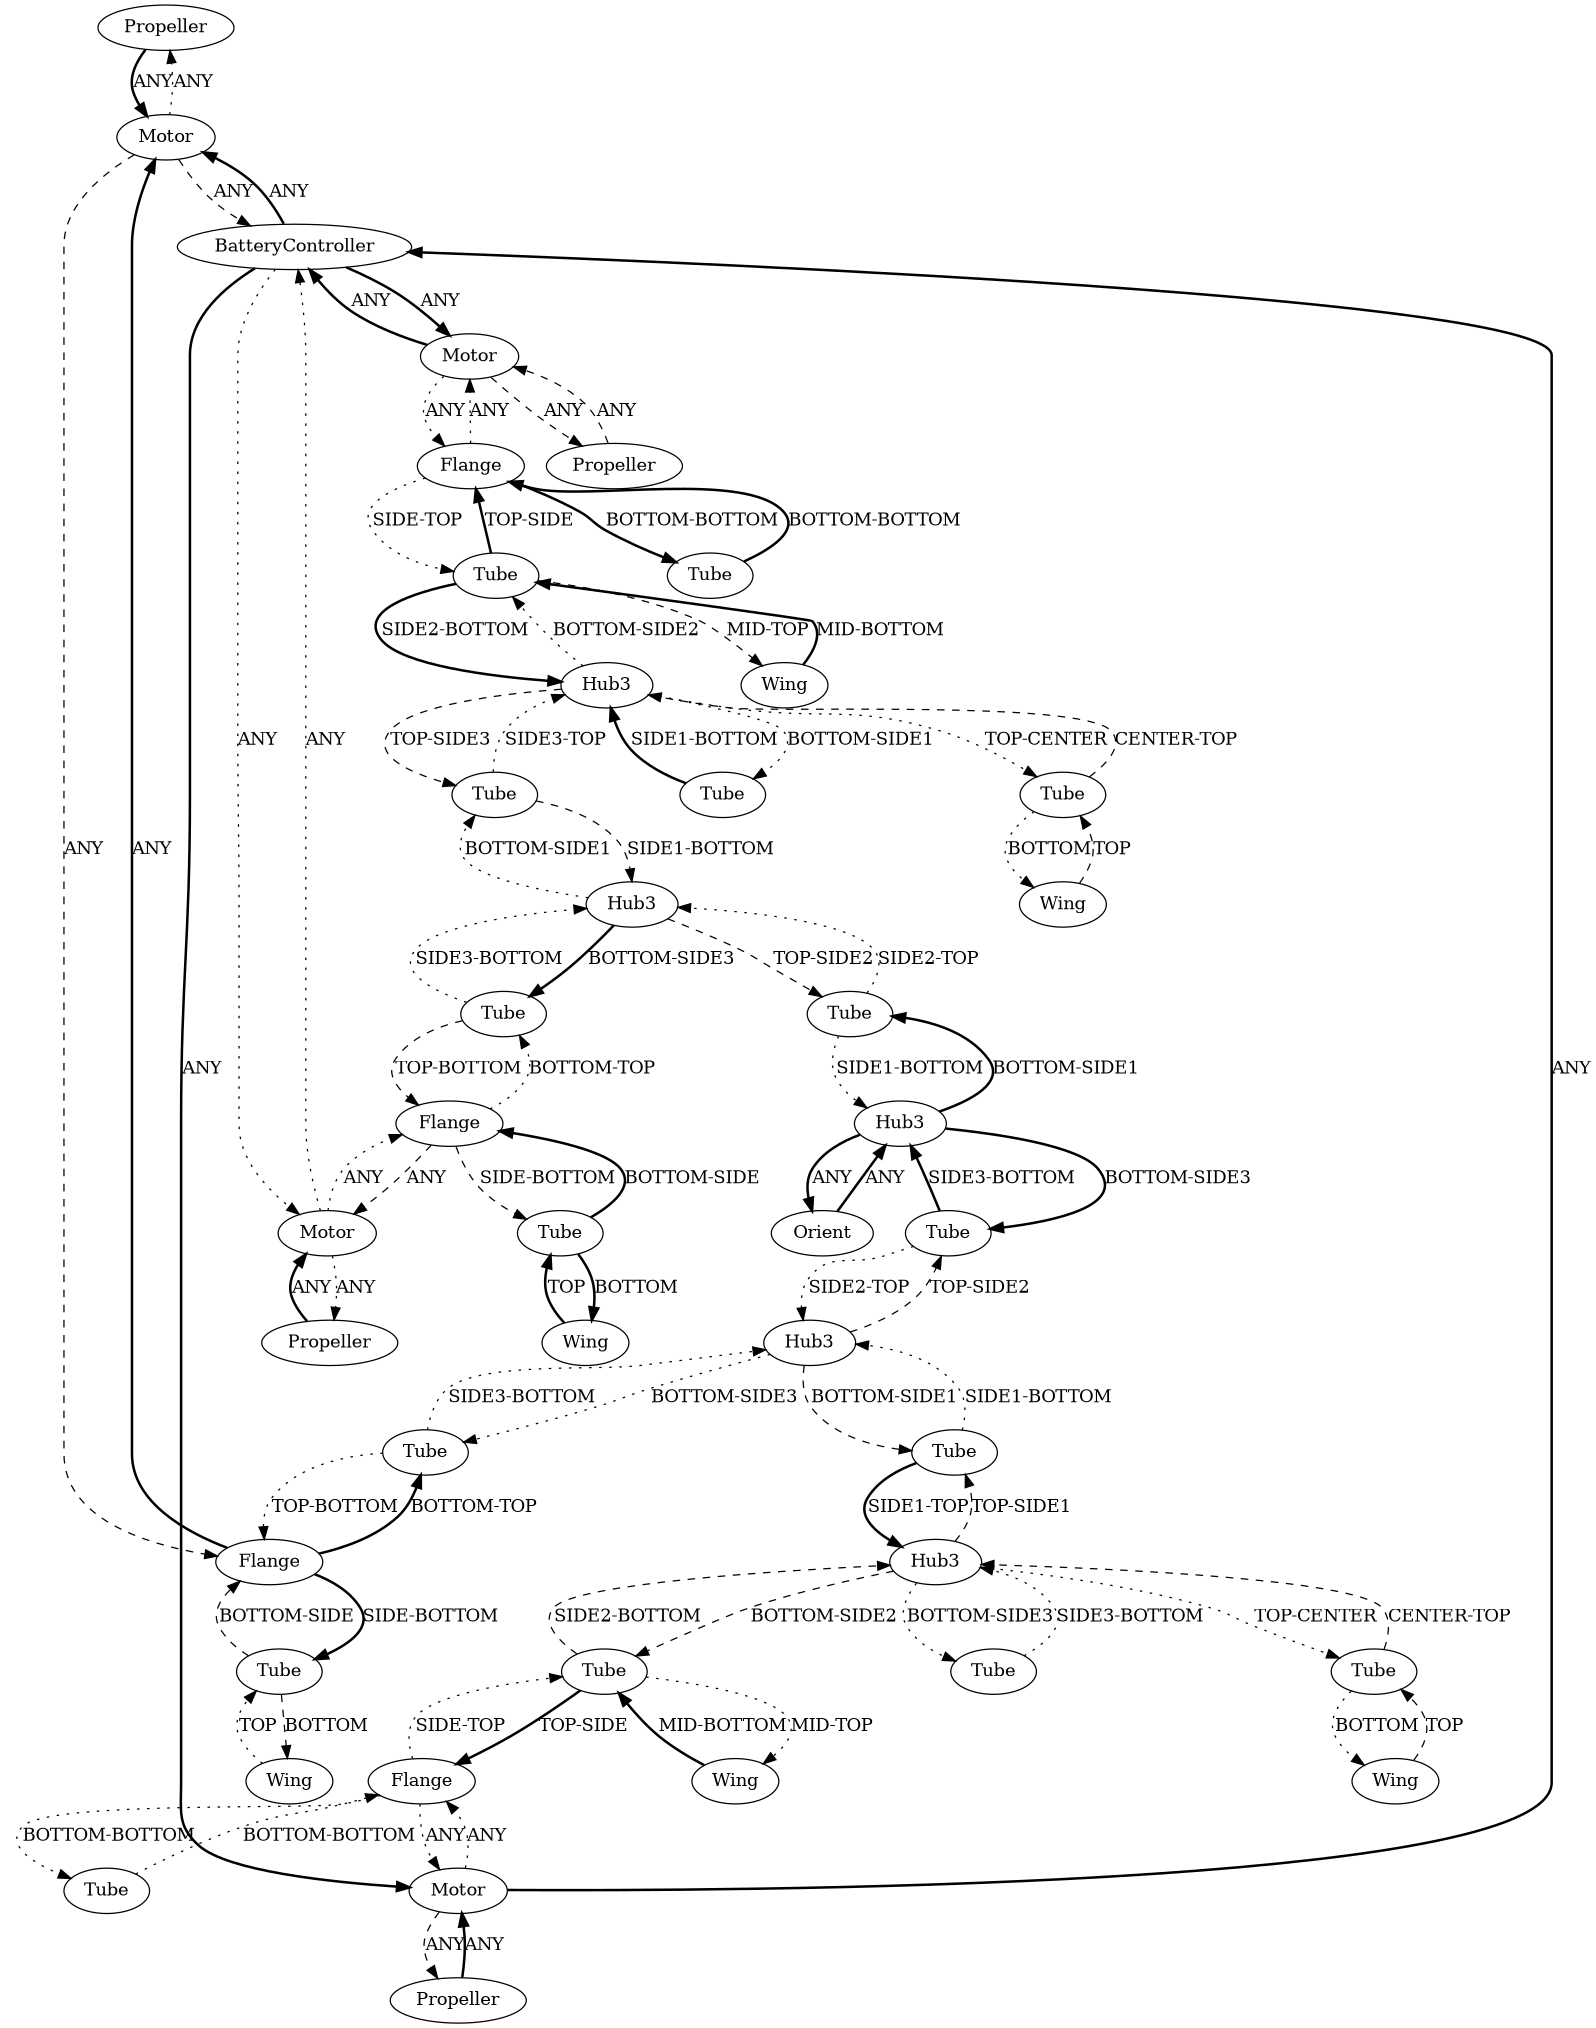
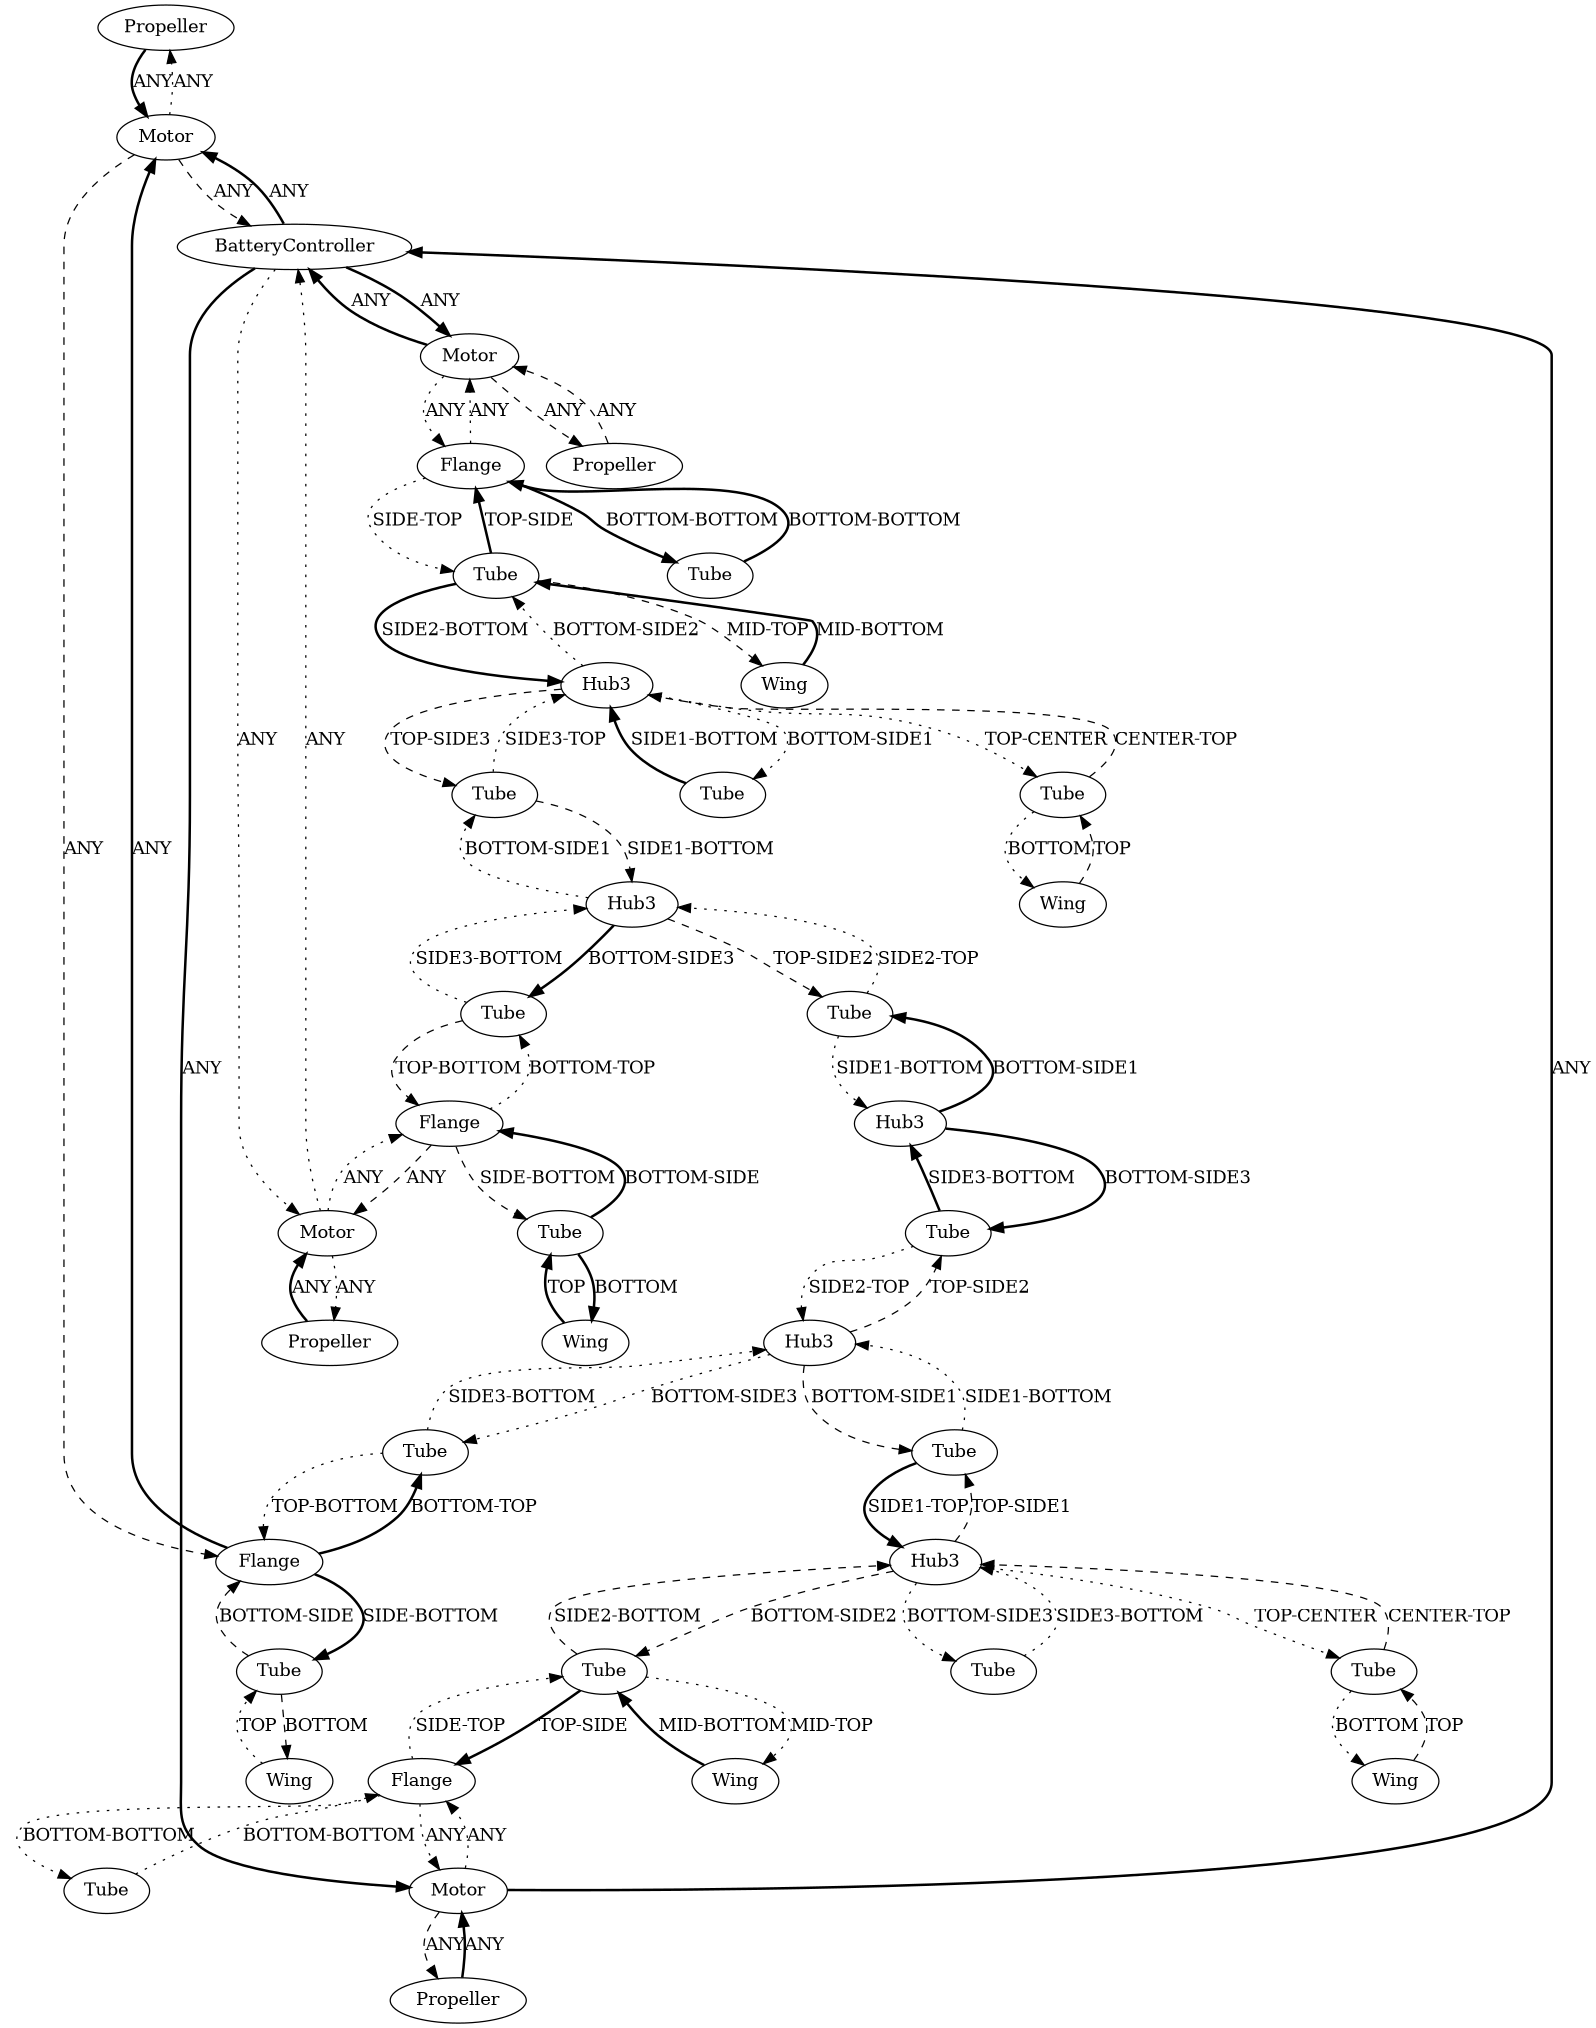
(822, 1233) -> none
